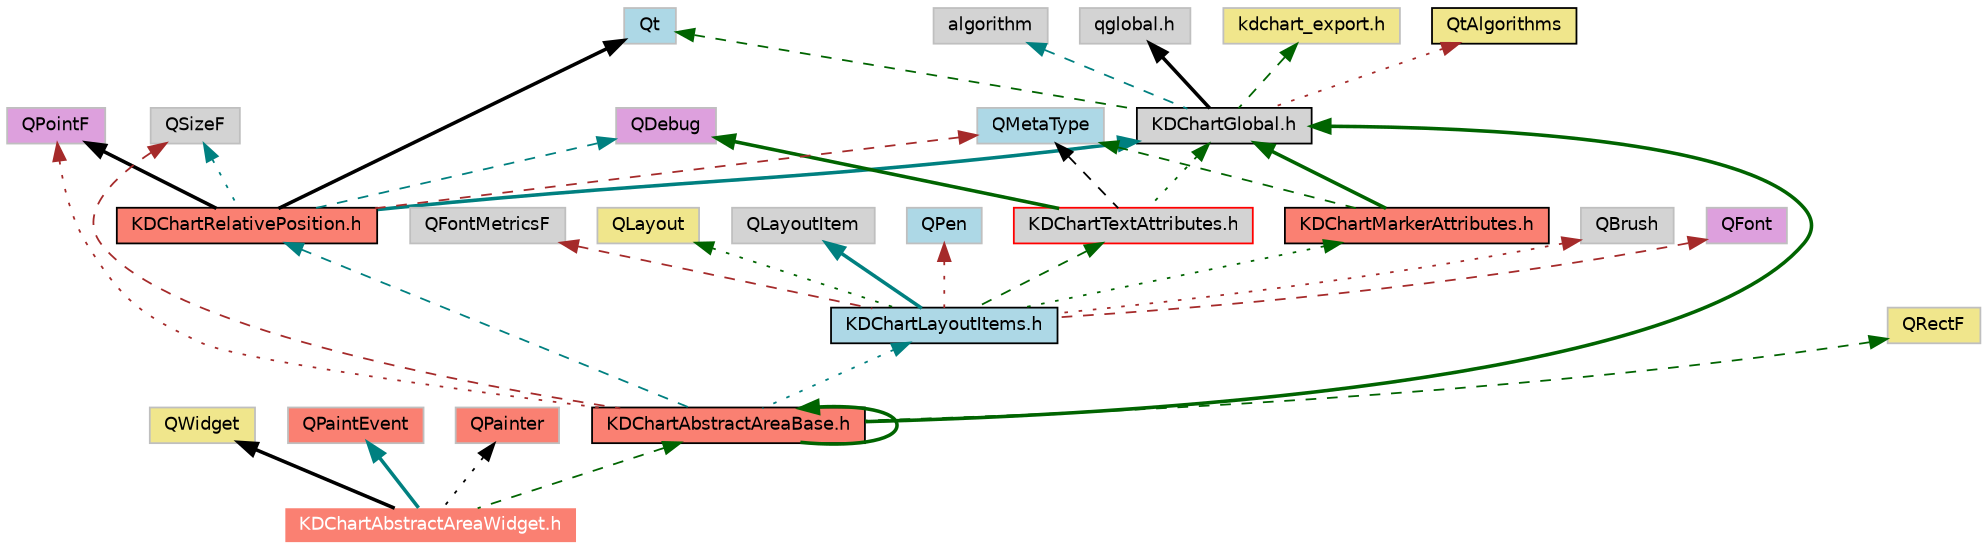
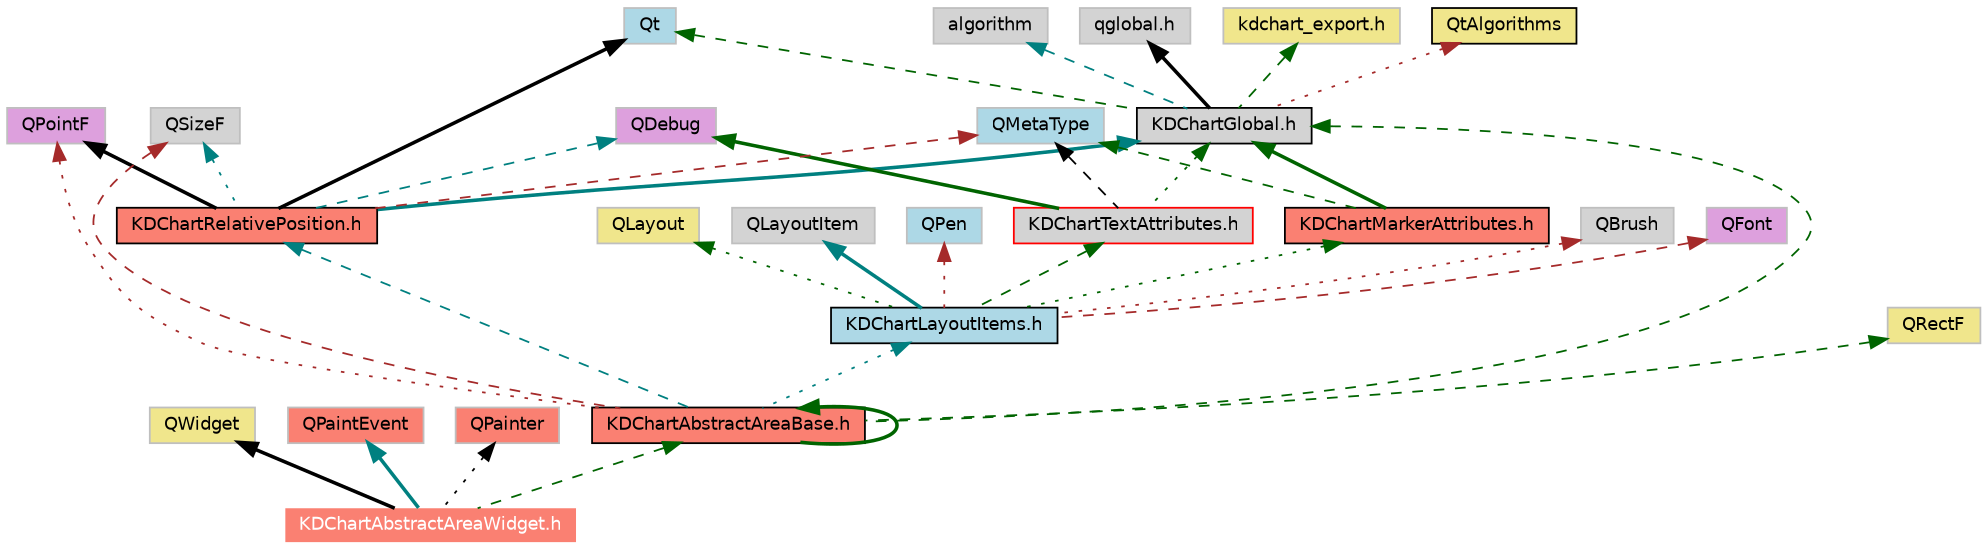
(488, 226) -> none
(1607, 339) -> (1607, 339)
